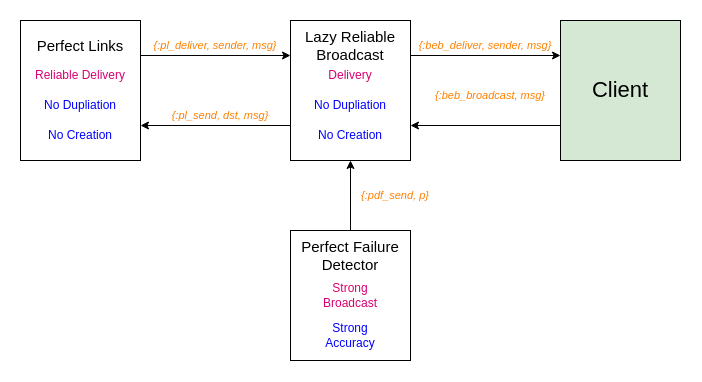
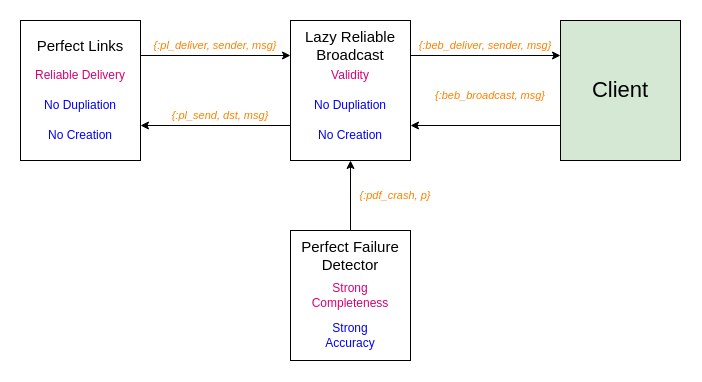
(351, 76) -> (351, 76)
(396, 196) -> (396, 196)
(351, 296) -> (351, 296)
